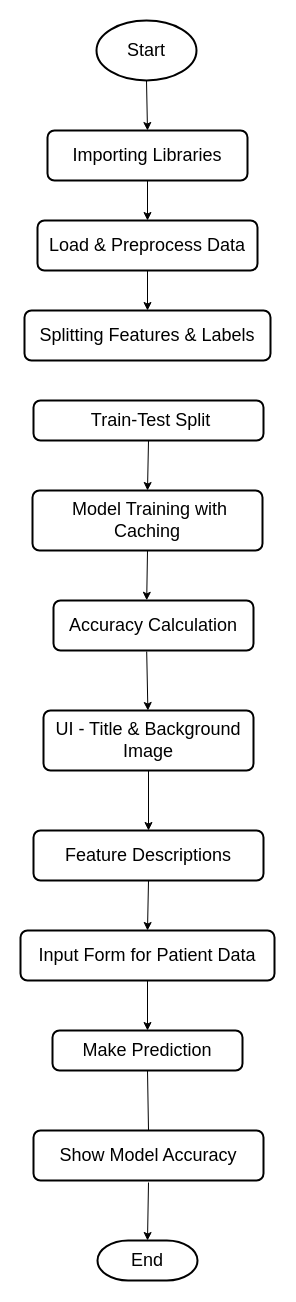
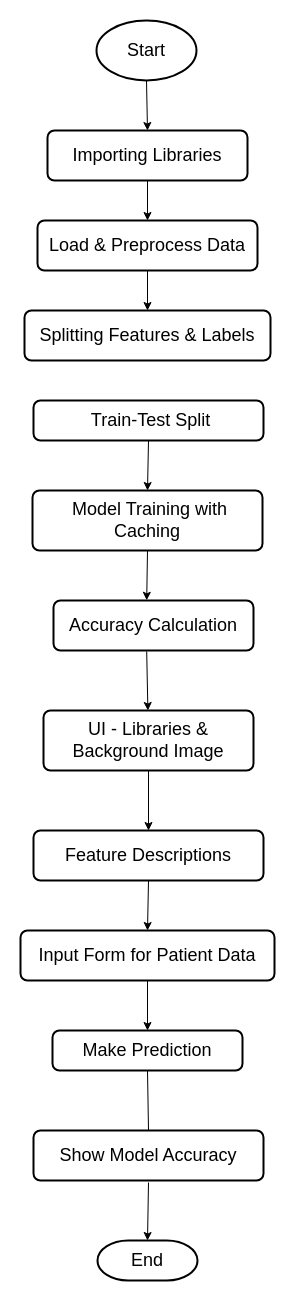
(149, 741) -> (149, 741)
